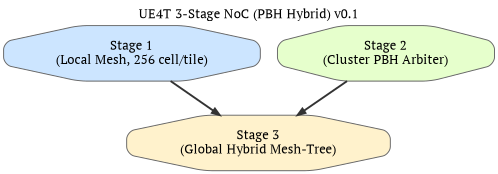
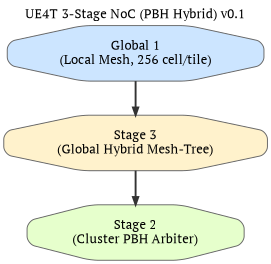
(132, 53) -> (136, 53)
(326, 96) -> (136, 184)
